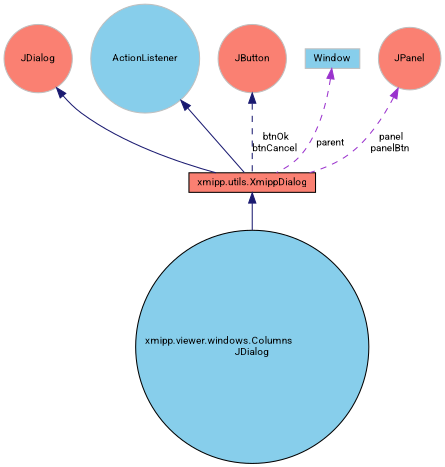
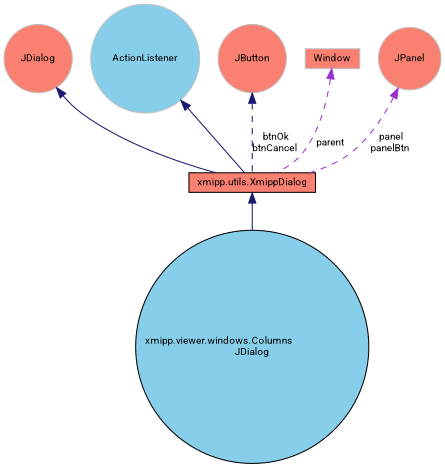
(333, 59) -> (333, 59)
